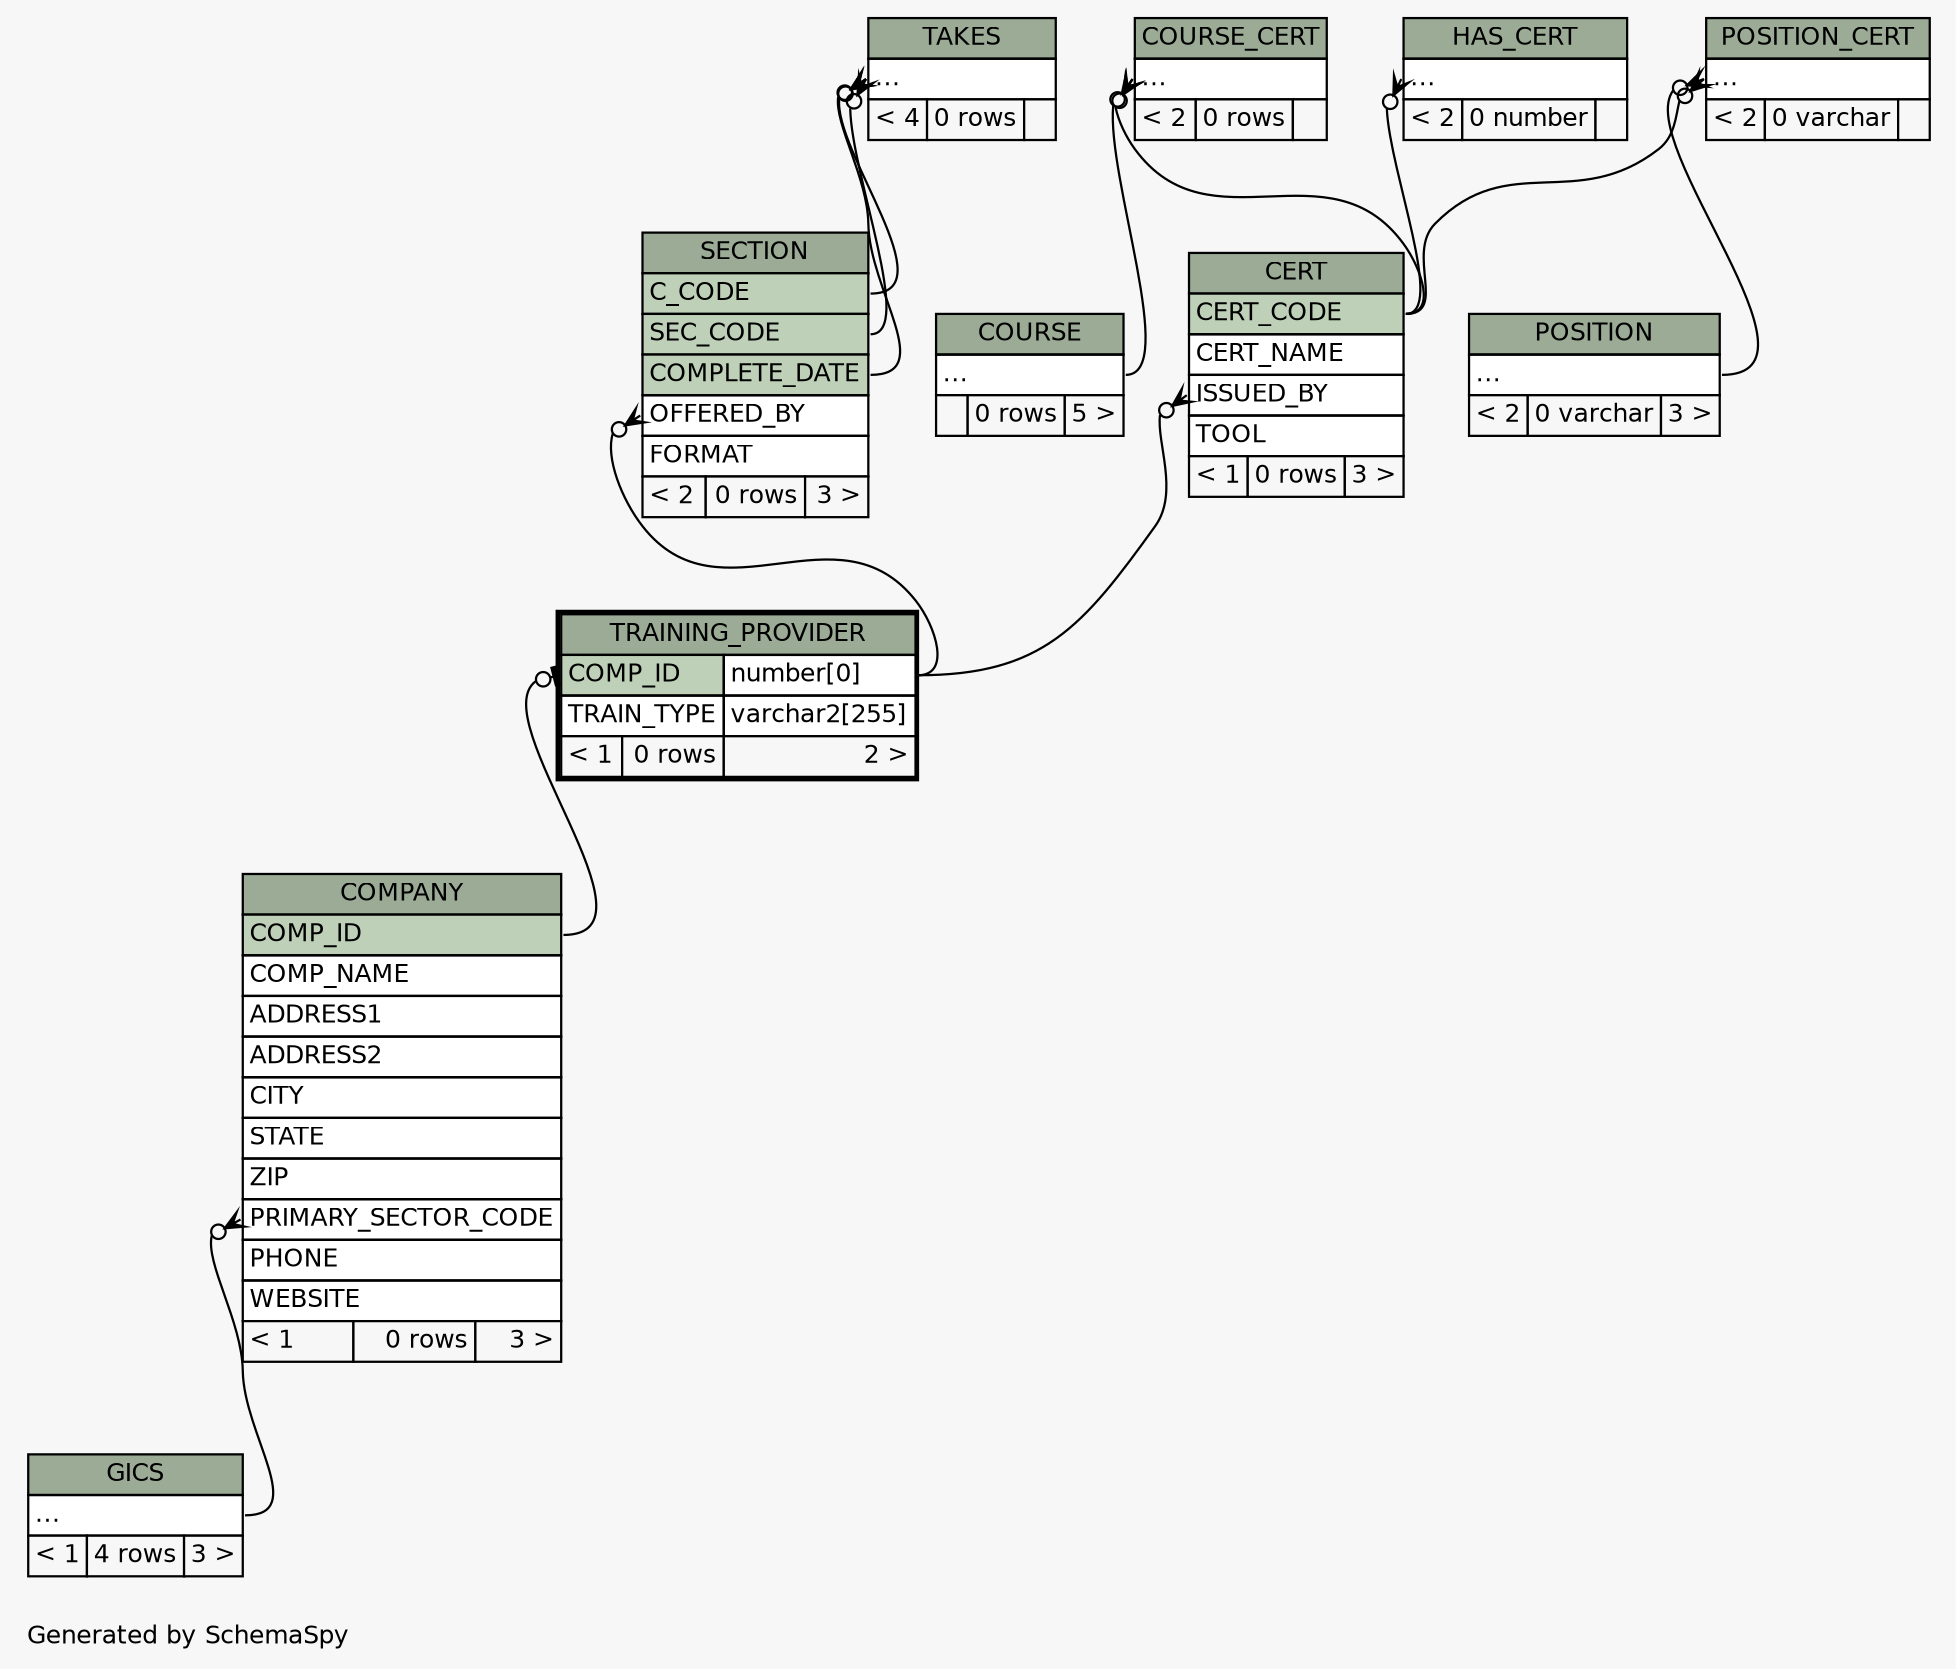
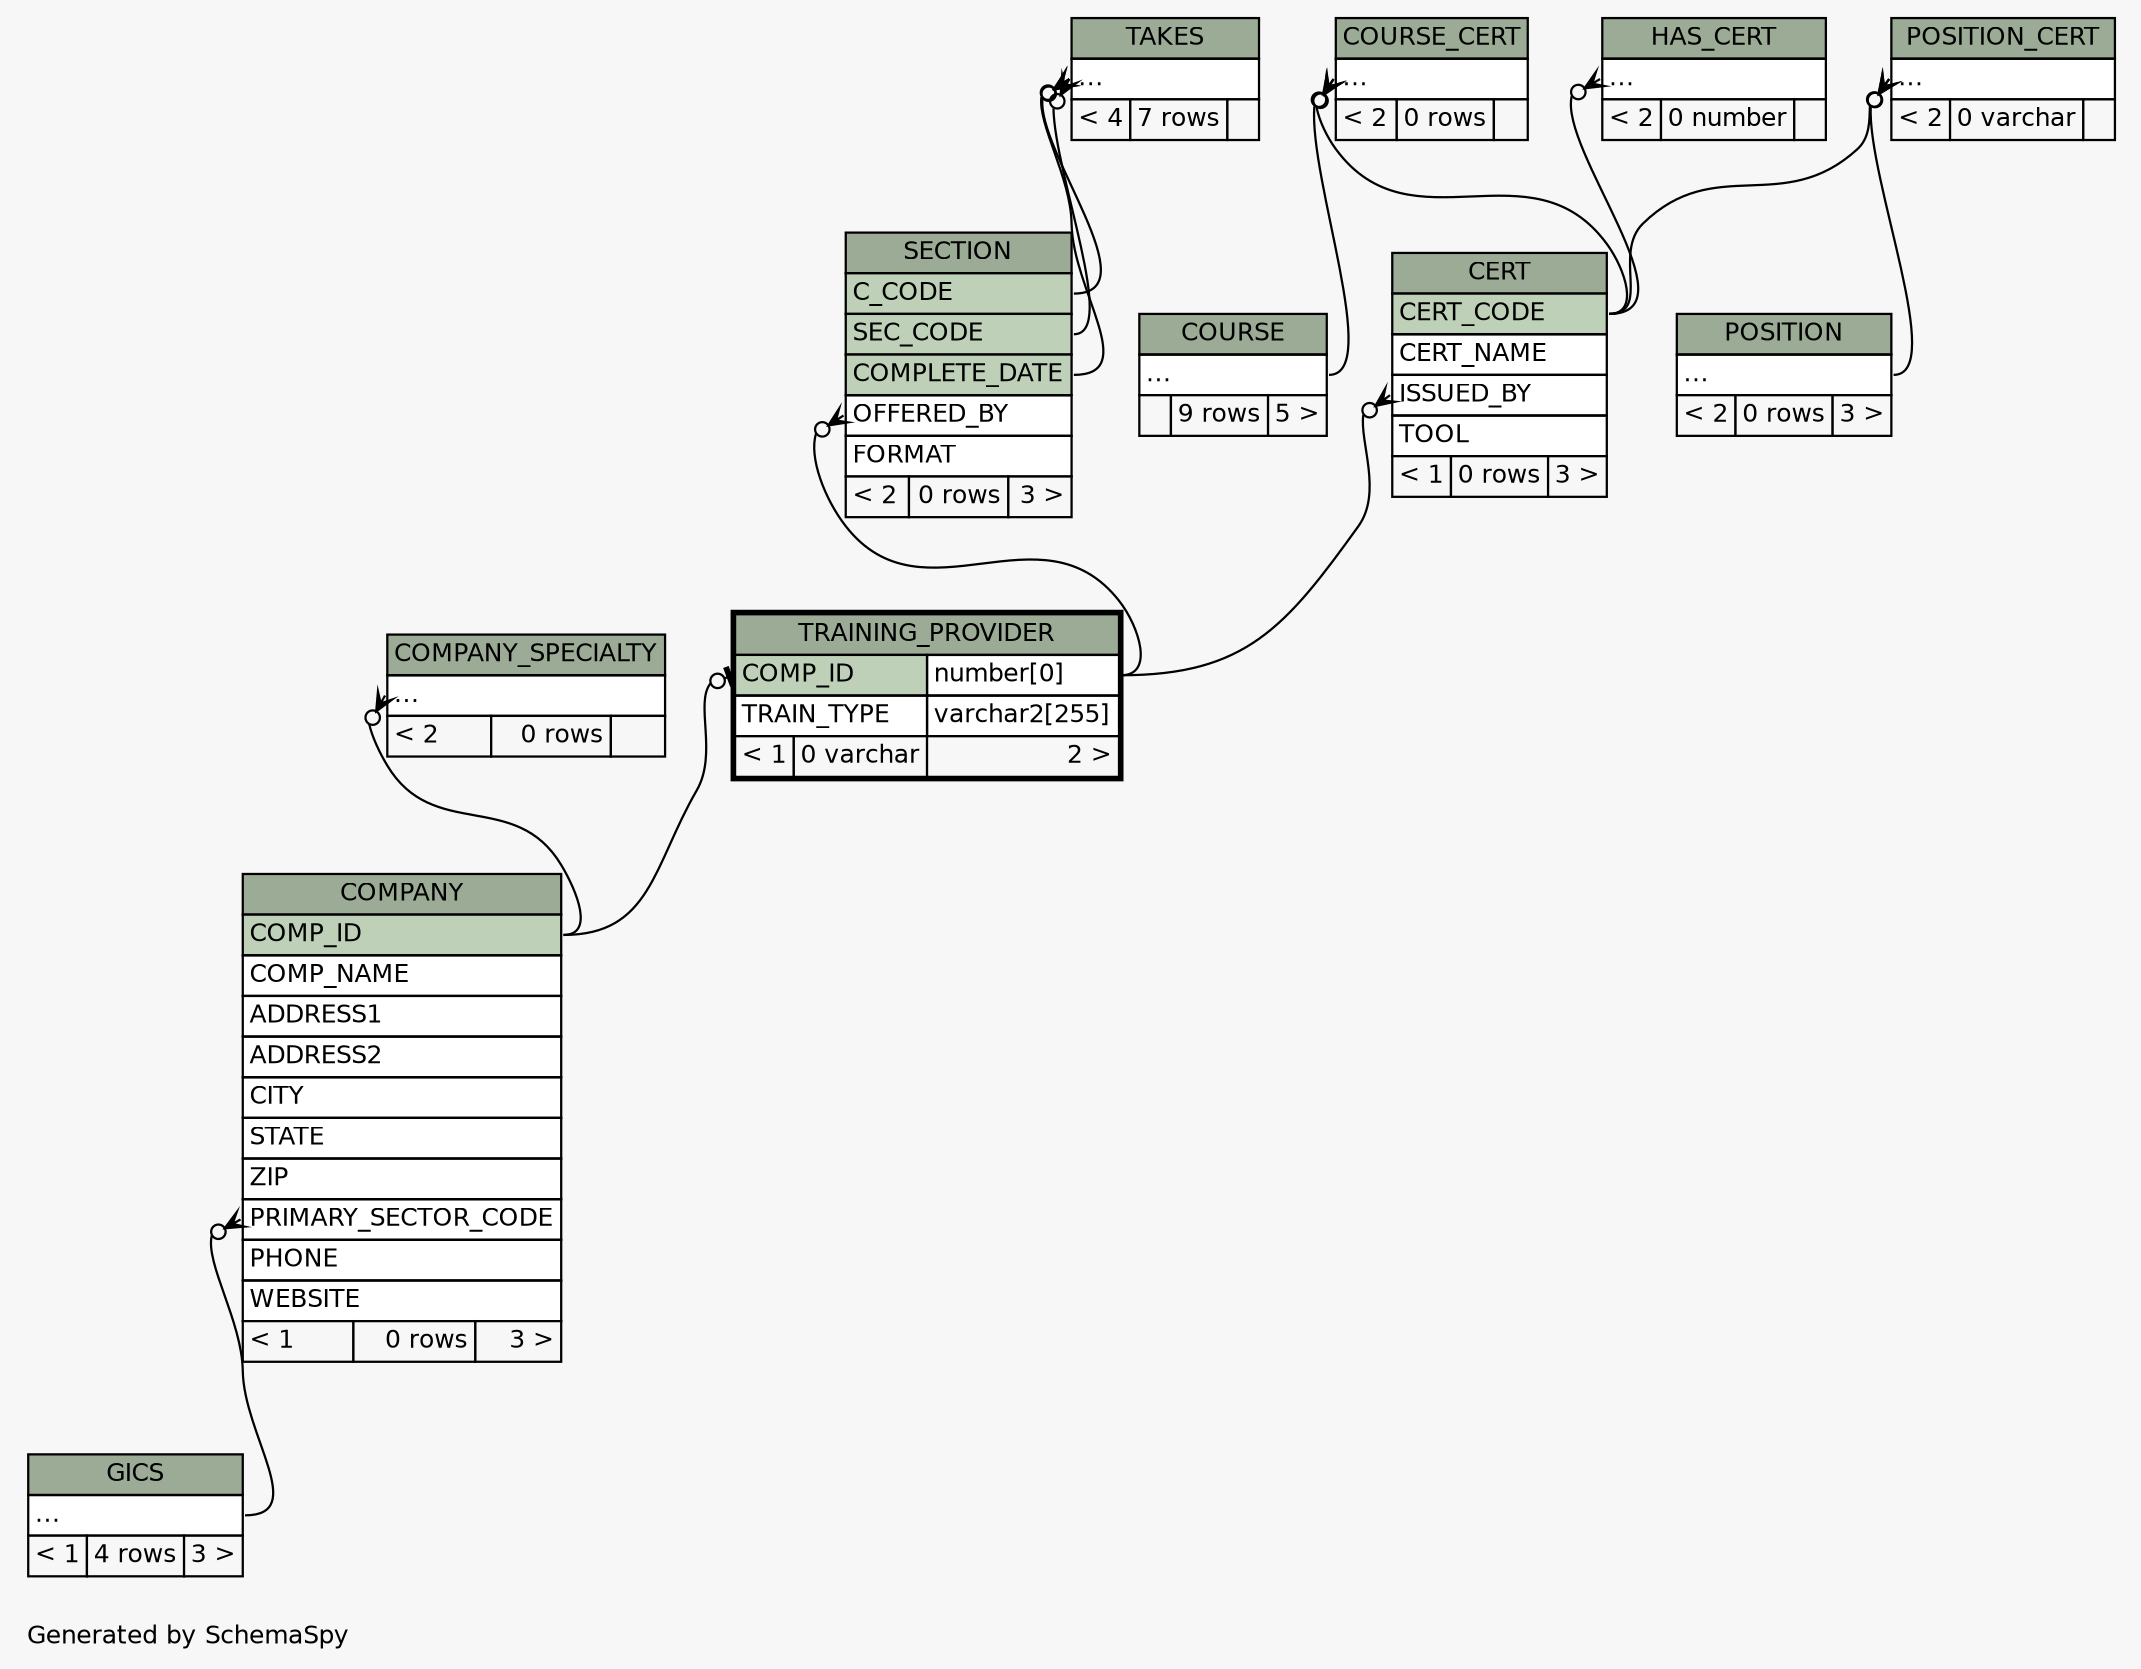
(976, 119) -> (1179, 119)
(1016, 414) -> (1220, 414)
(1594, 414) -> (1784, 414)
none -> (525, 696)
(675, 755) -> (860, 755)
